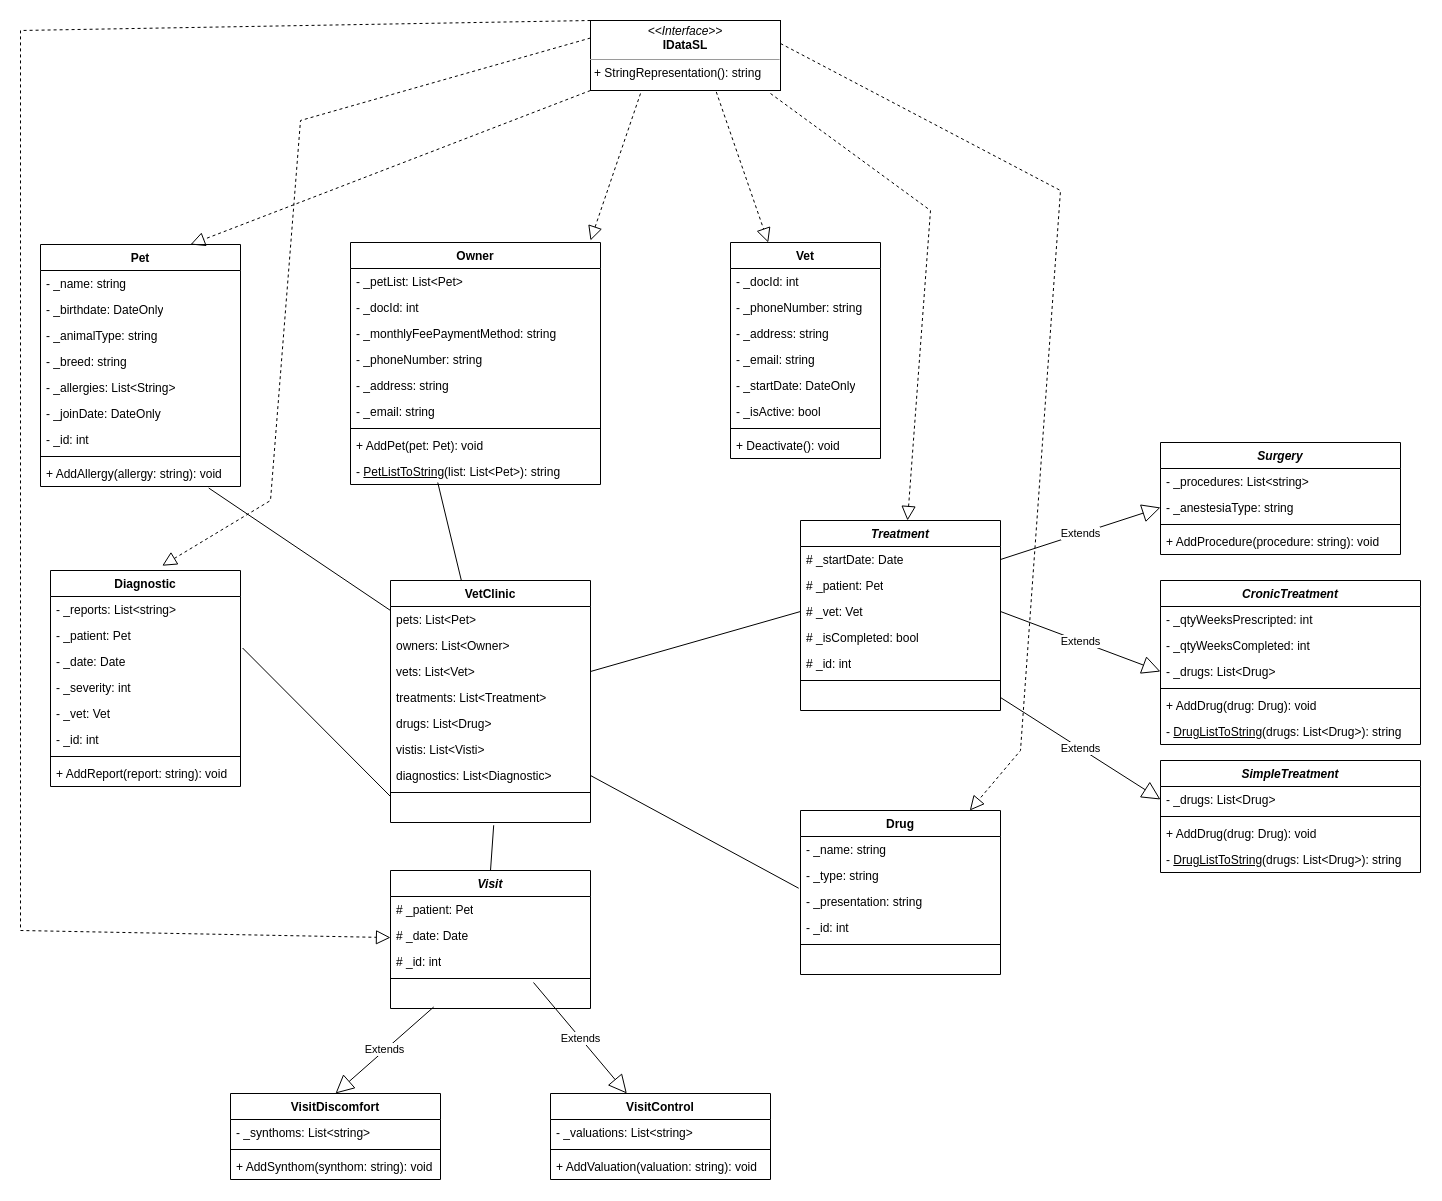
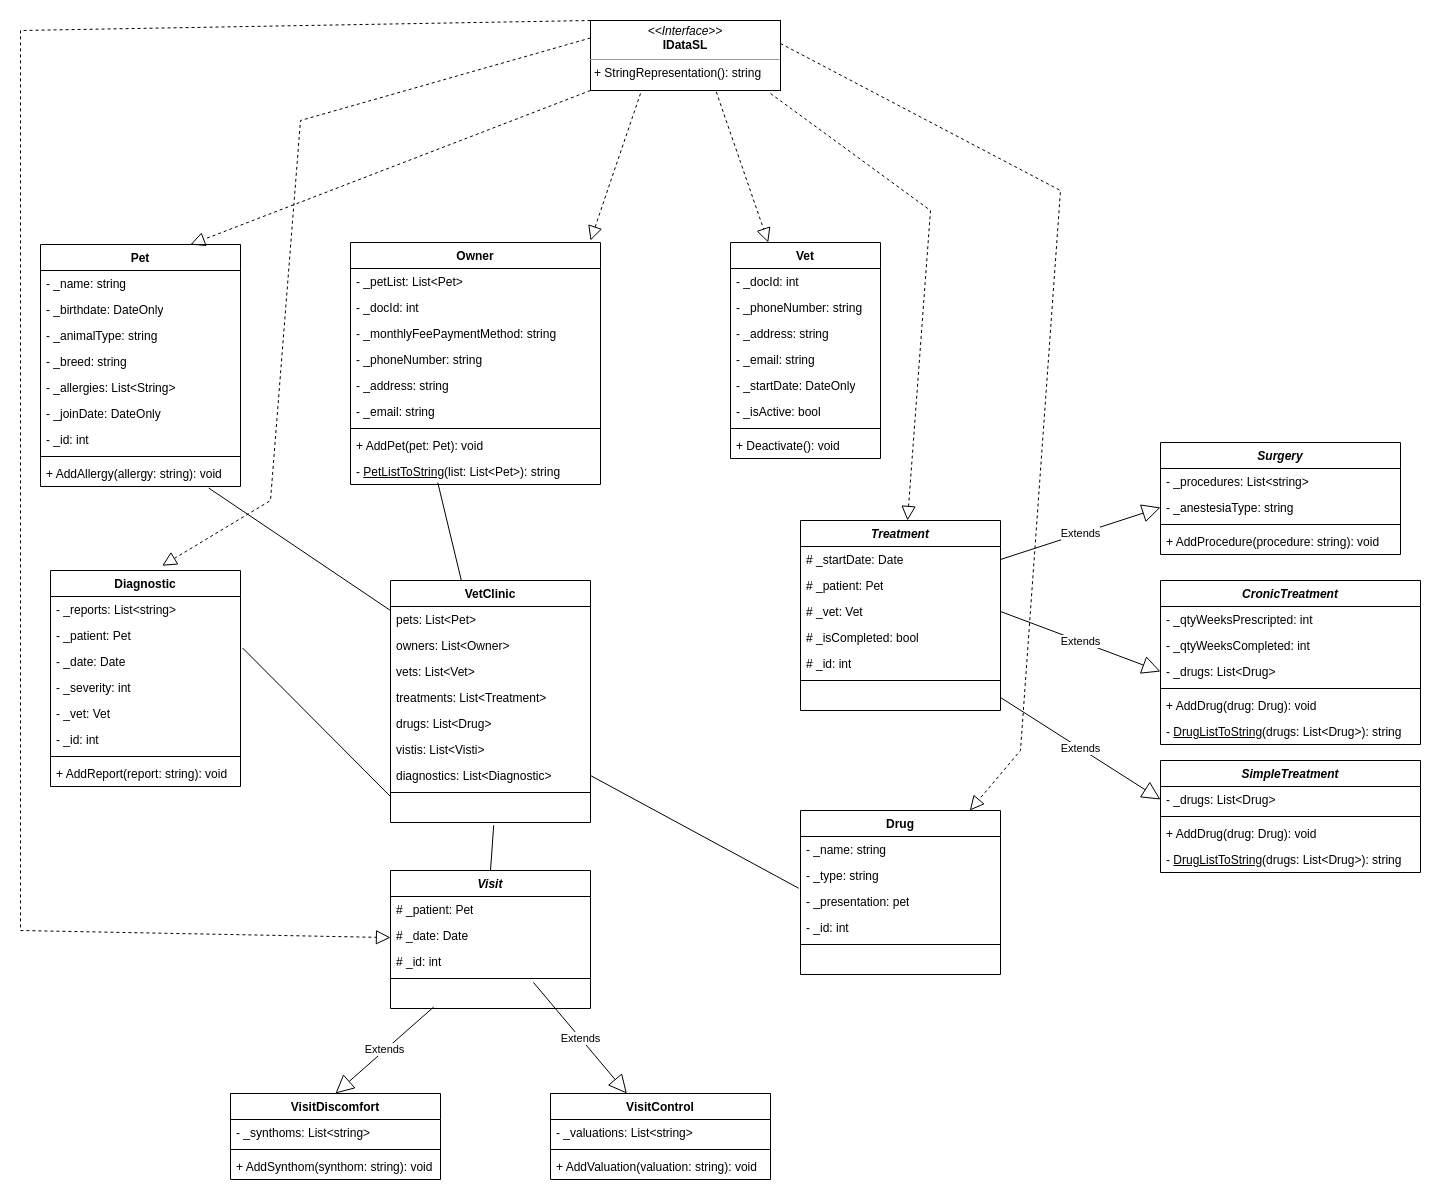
(696, 642) -> none
(876, 903) -> (867, 903)
